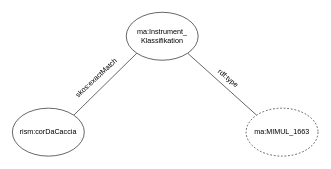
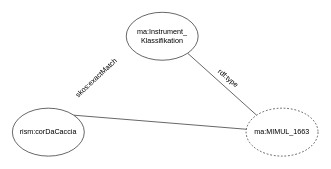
(105, 84) -> (160, 122)
